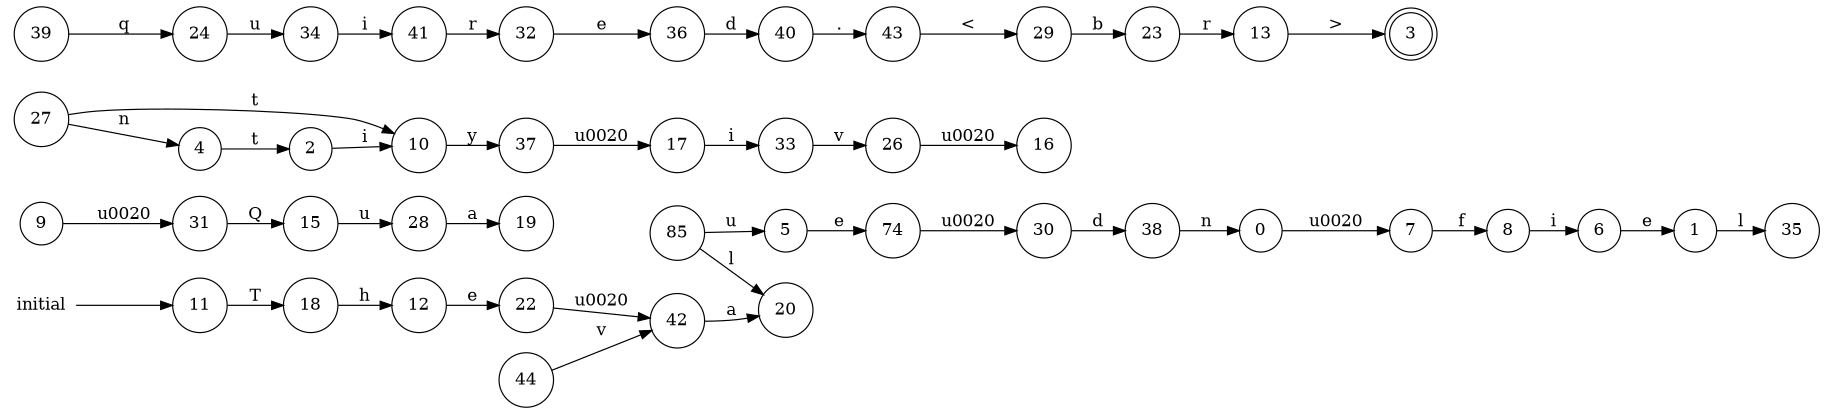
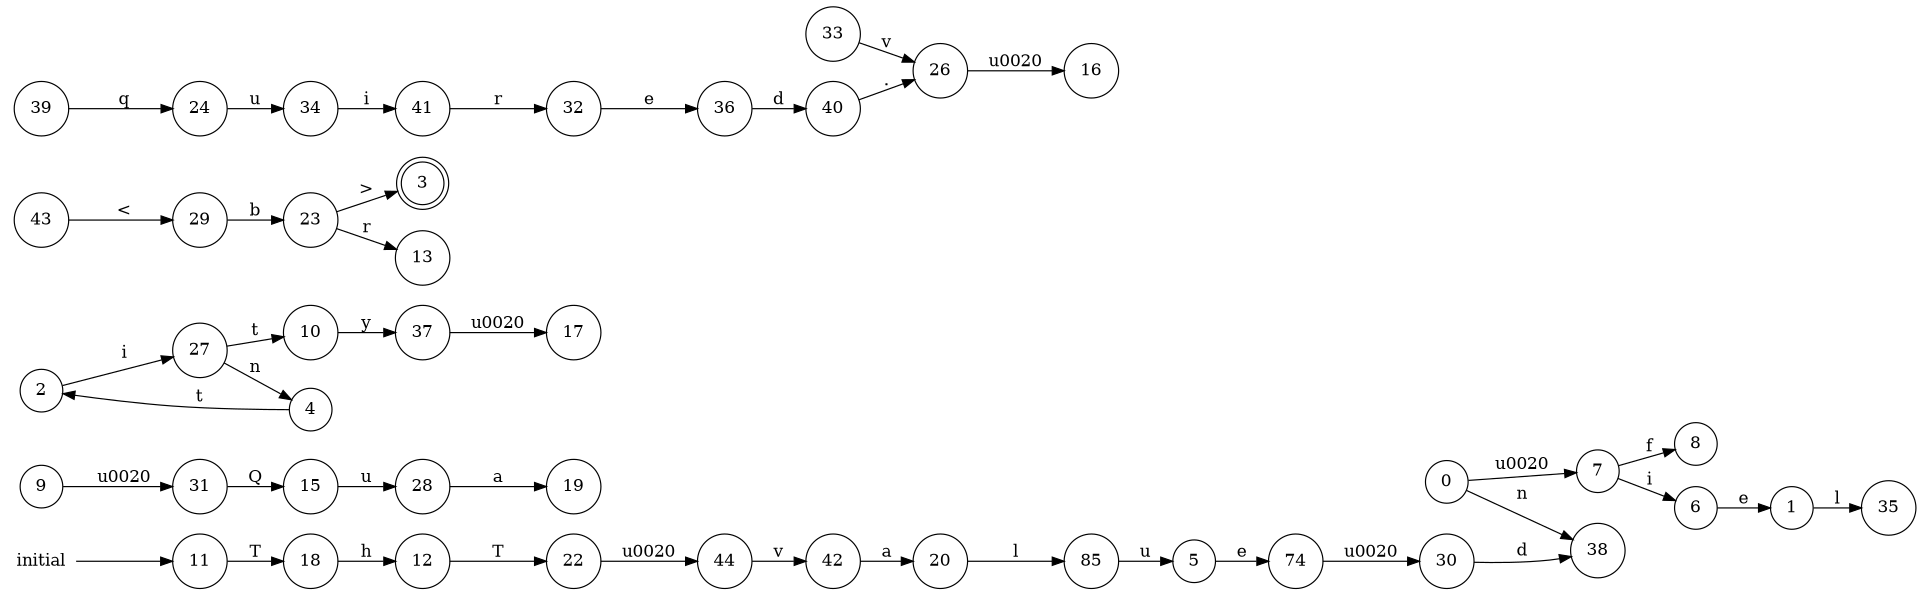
(833, 34) -> (881, 92)
(1330, 34) -> (361, 204)
(726, 145) -> none
(356, 148) -> (112, 373)
(1204, 231) -> (1514, 513)
(1548, 231) -> (1641, 487)
(727, 268) -> (1010, 561)
(473, 296) -> (498, 552)
(596, 312) -> (643, 561)
